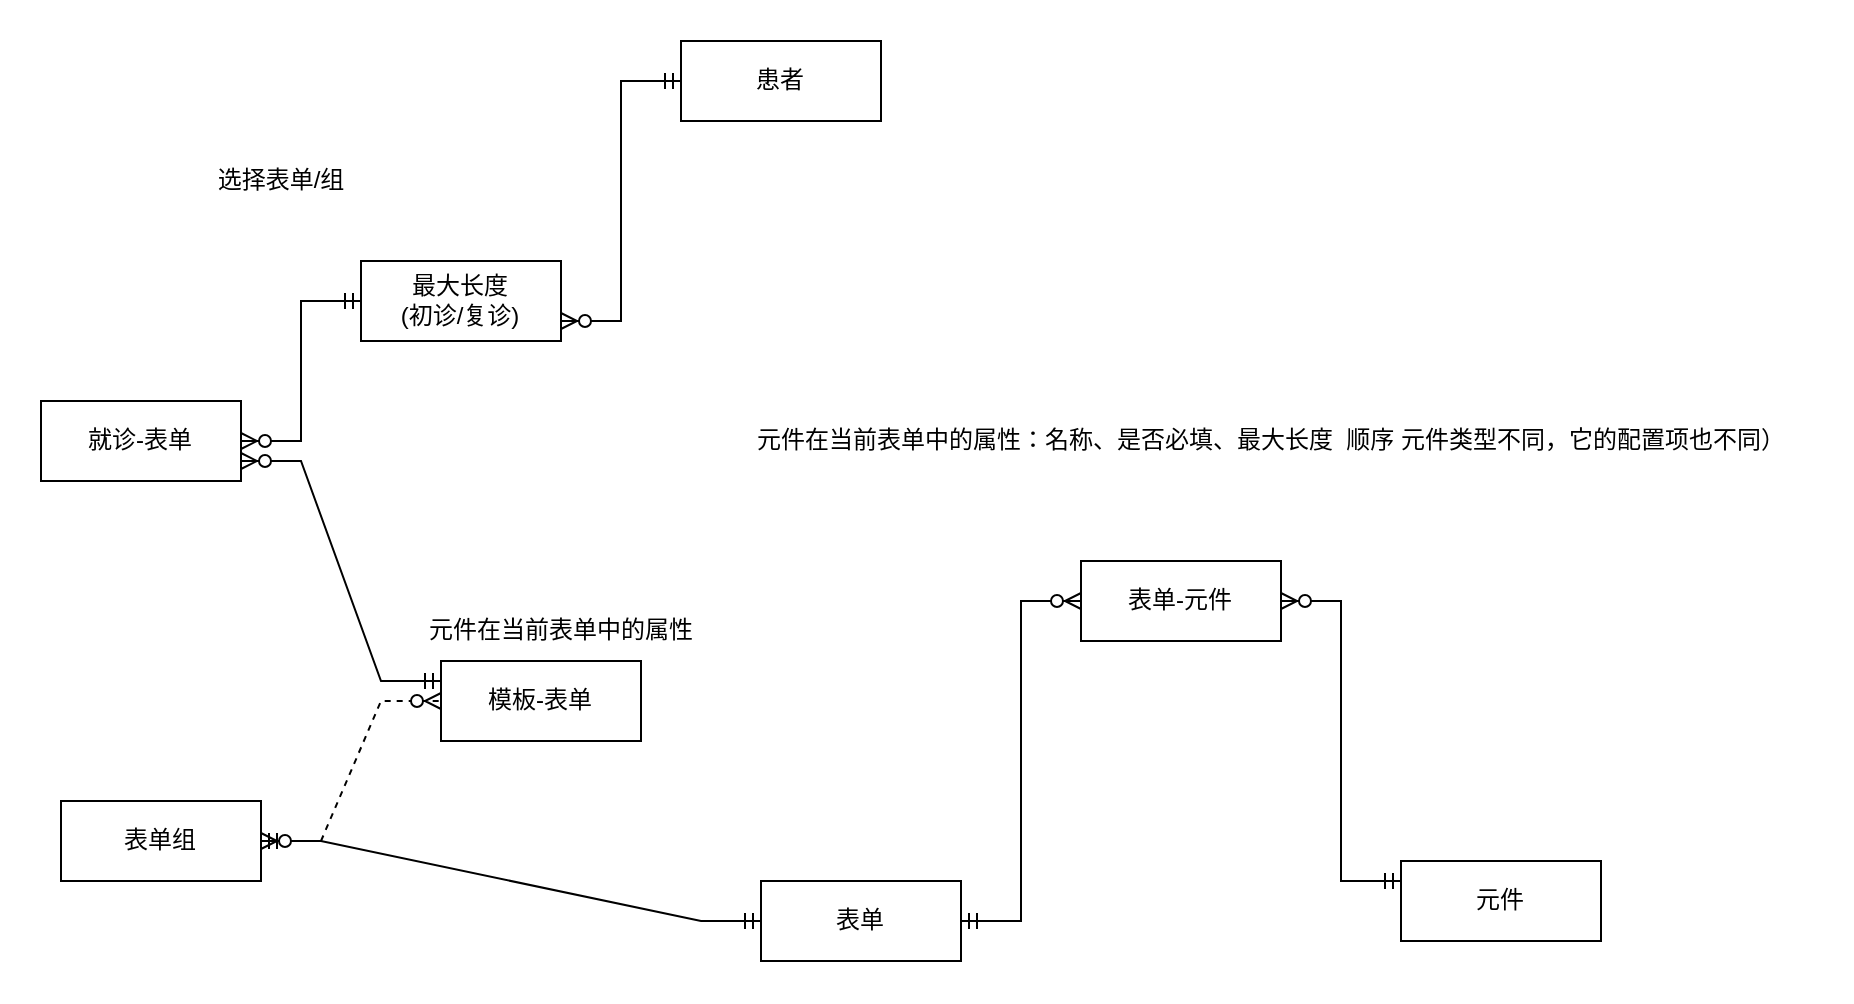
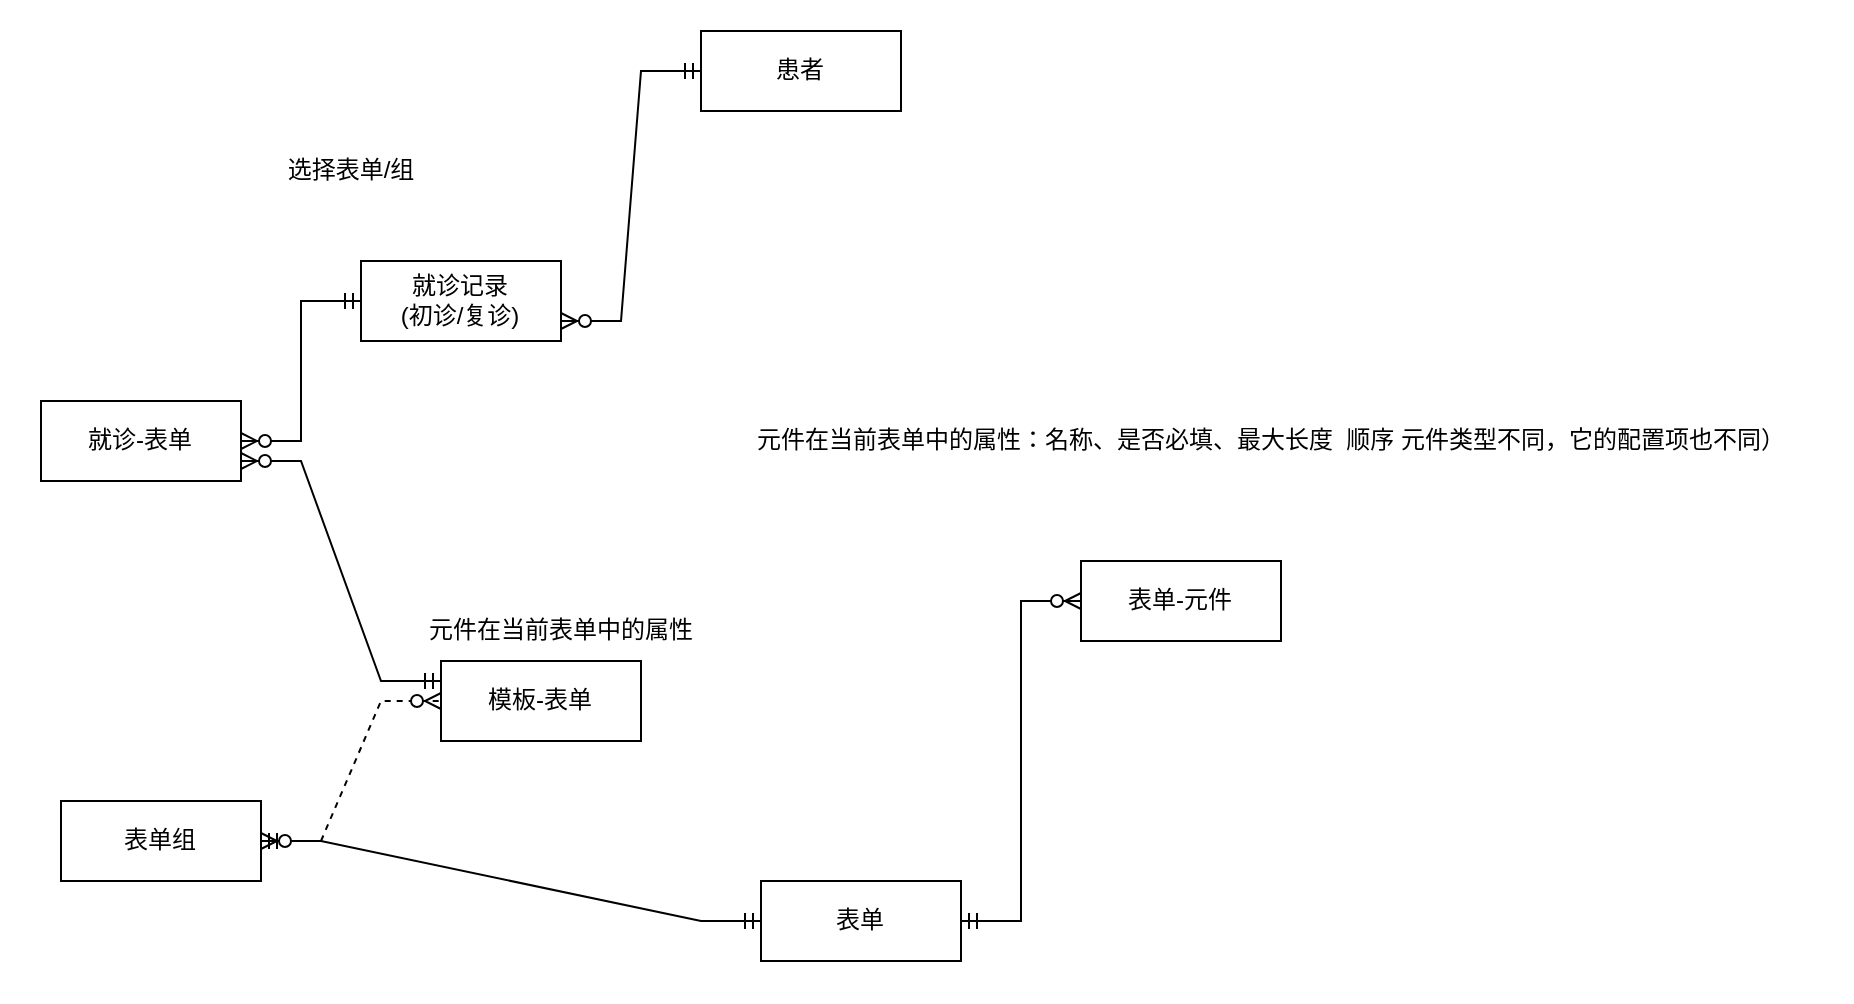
(781, 81) -> (801, 71)
(281, 181) -> (351, 171)
(461, 301) -> (461, 301)
(1341, 741) -> none
(1501, 901) -> none
